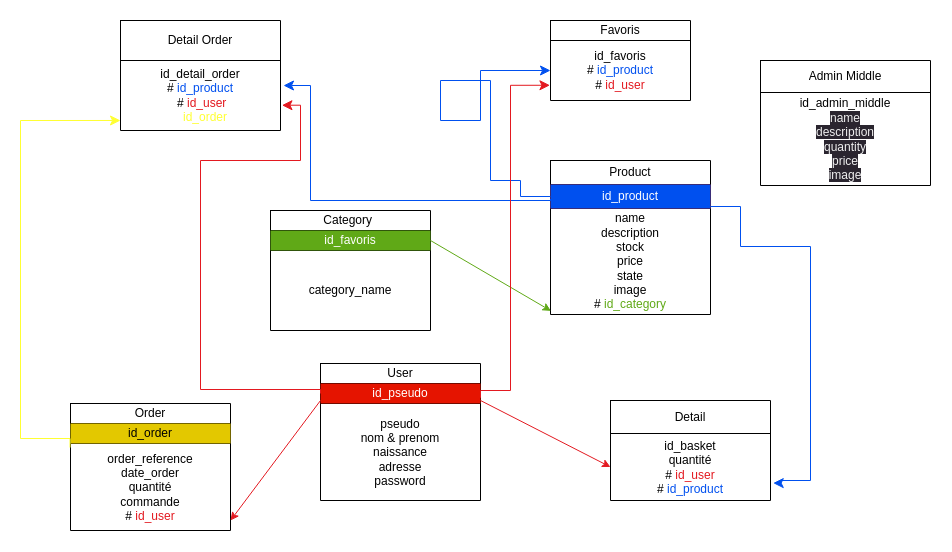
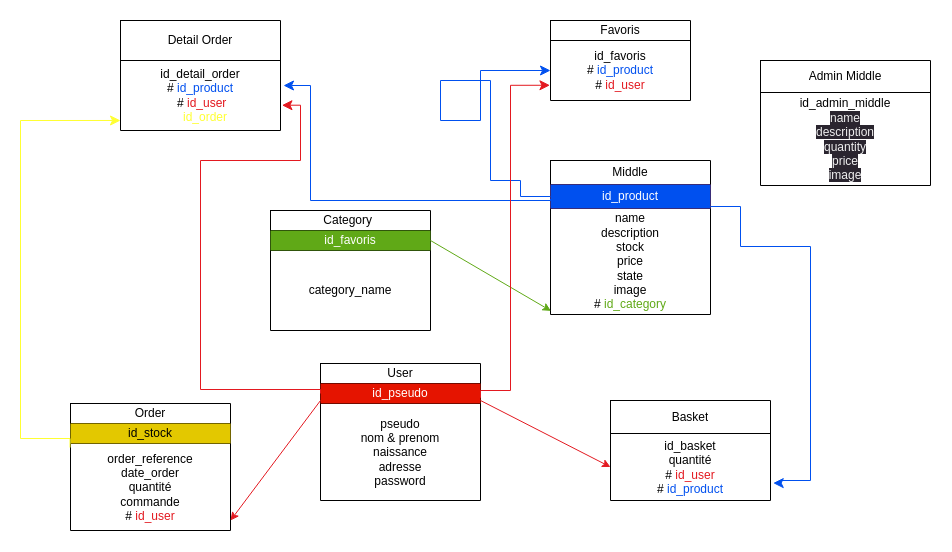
(631, 173) -> (631, 173)
(691, 418) -> (691, 418)
(151, 434) -> (151, 434)
